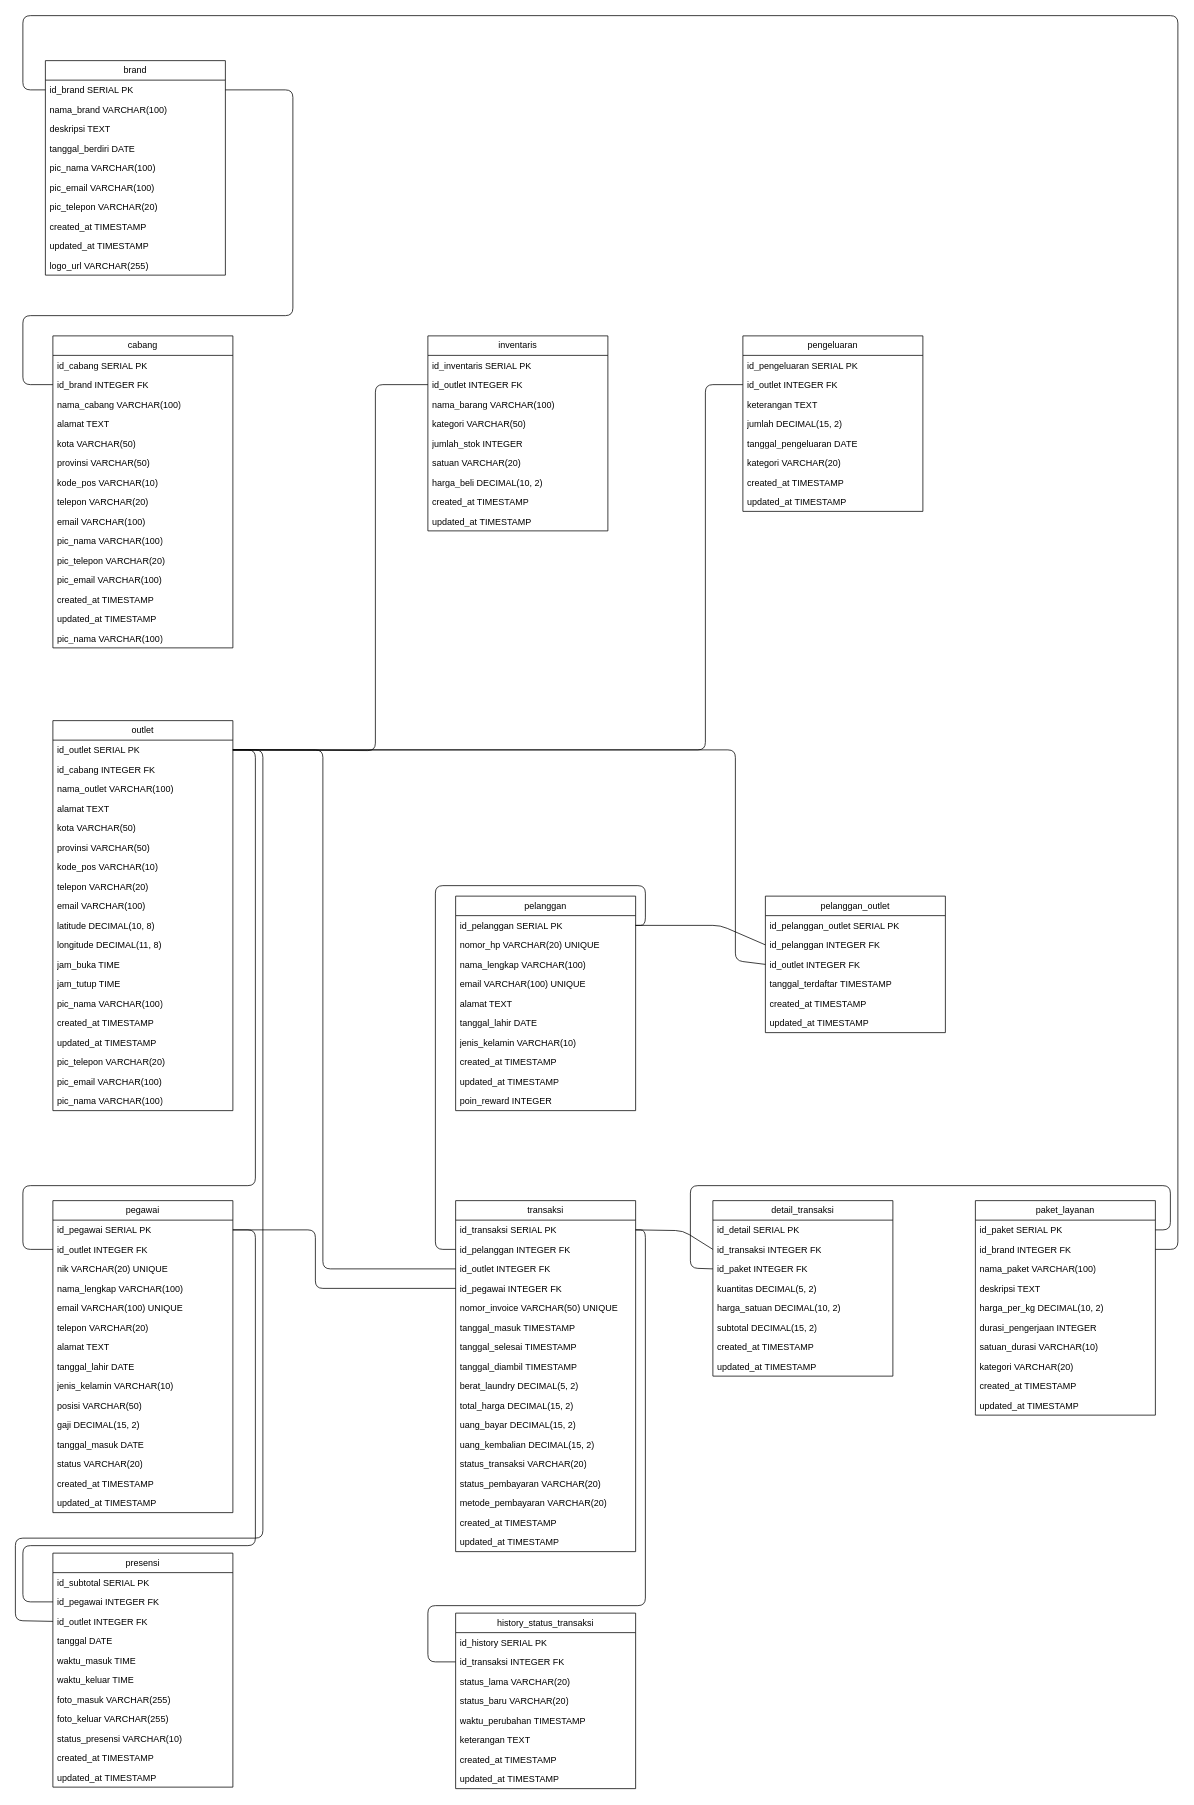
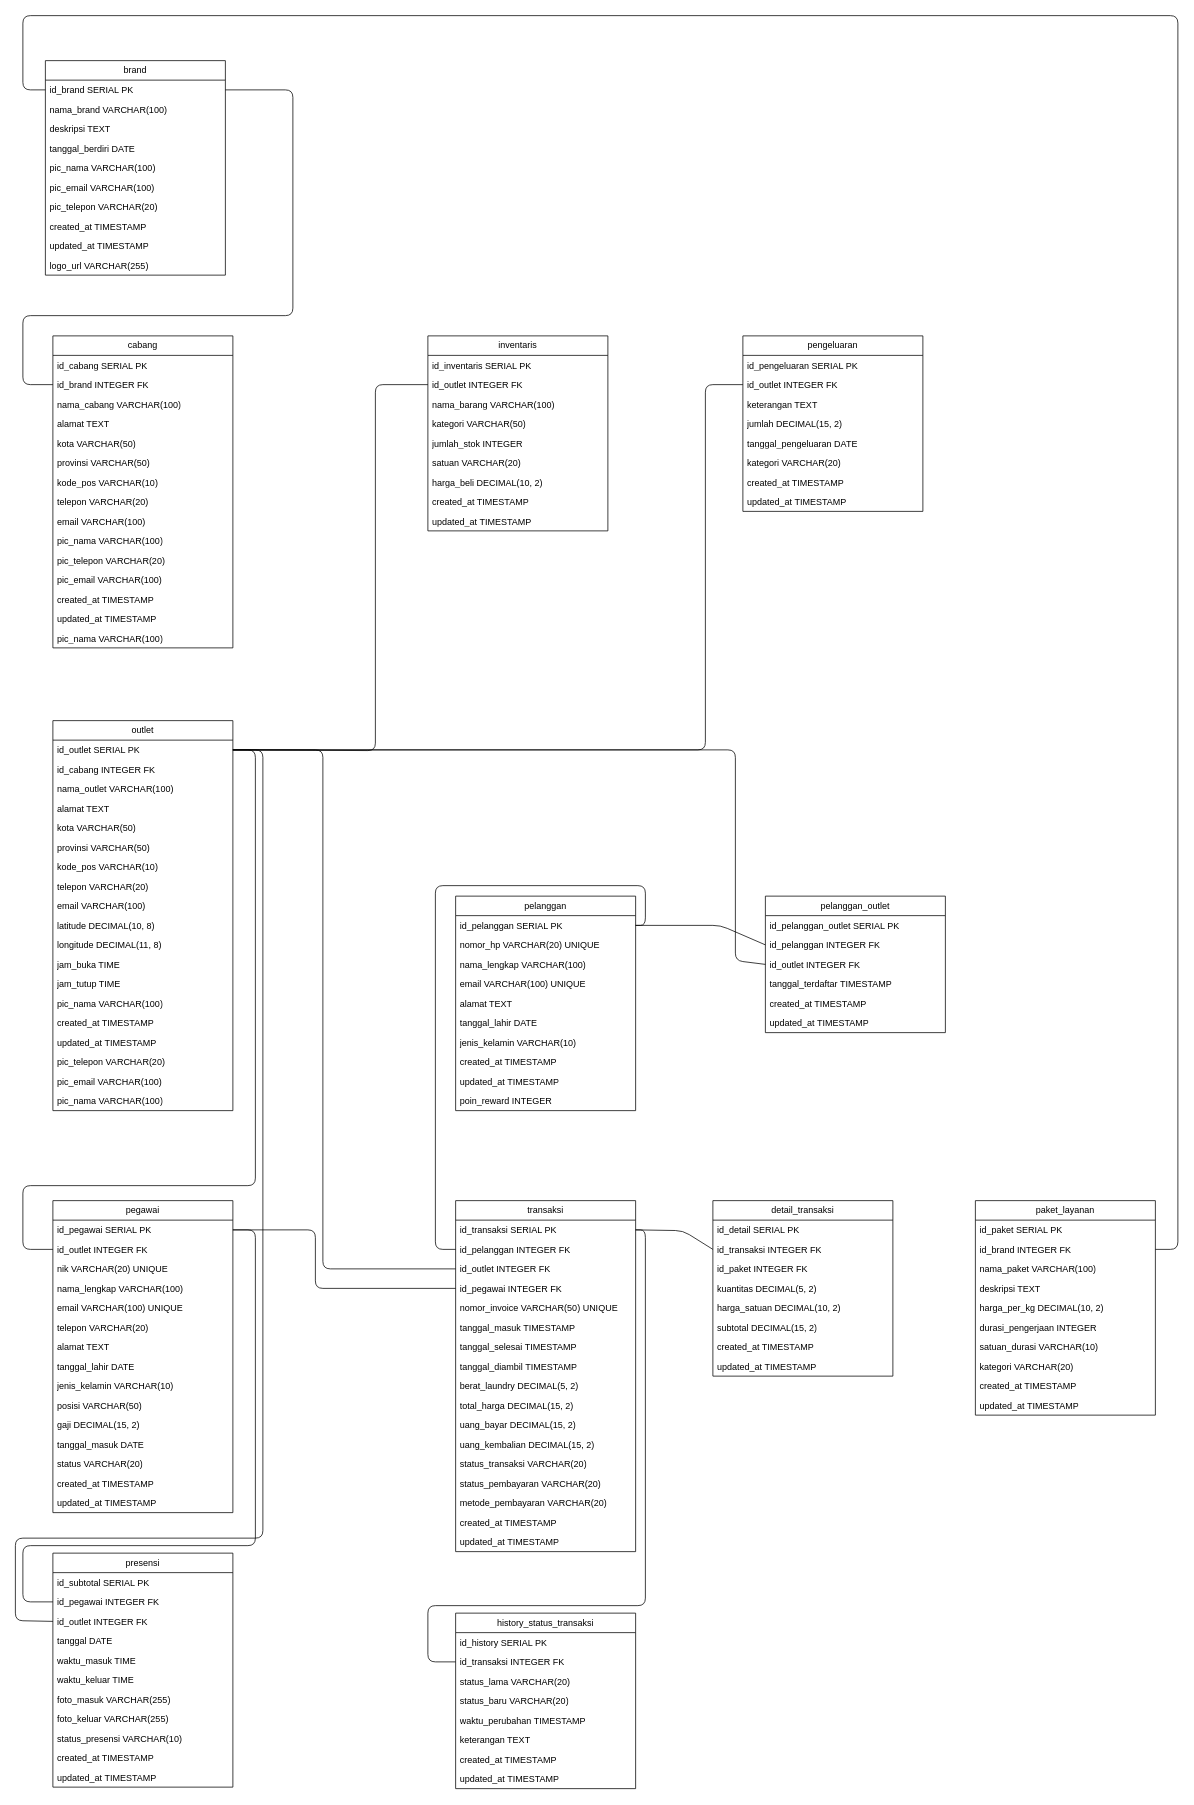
(908, 1185) -> none
